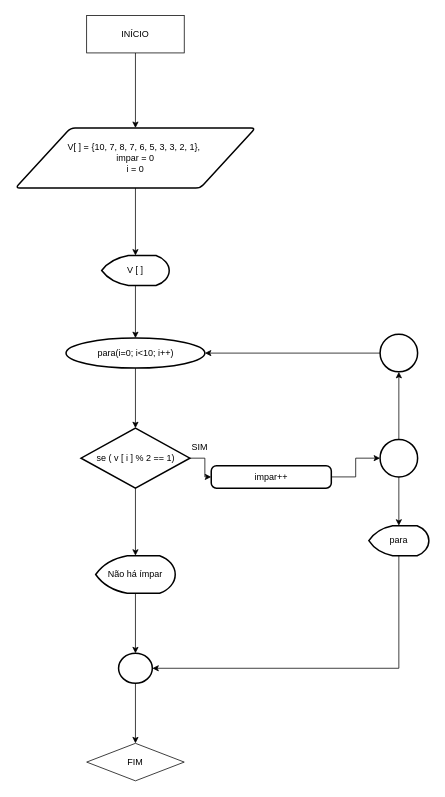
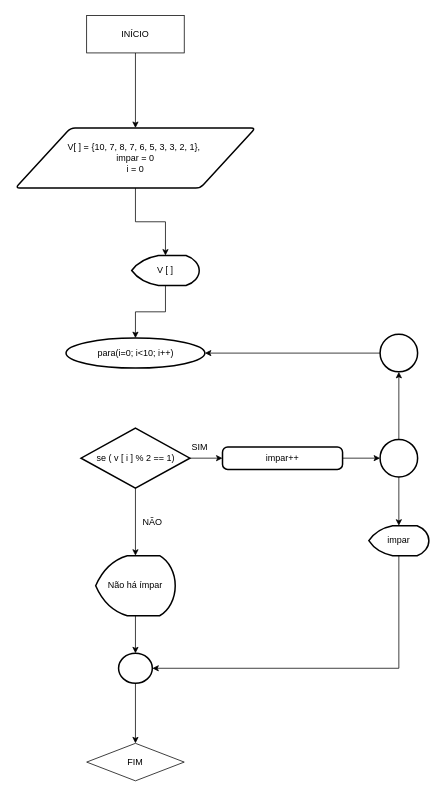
(135, 270) -> (165, 270)
(135, 395) -> none
(271, 477) -> (282, 458)
none -> (153, 522)
(399, 540) -> (399, 540)
(135, 574) -> (135, 585)
